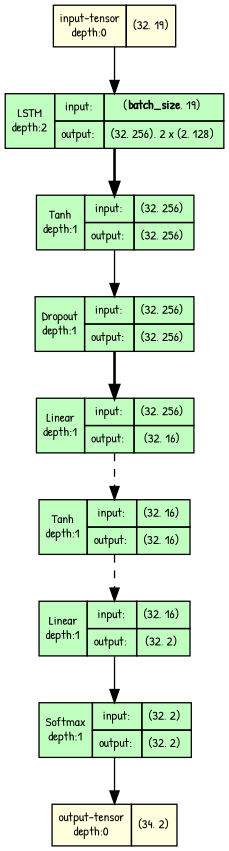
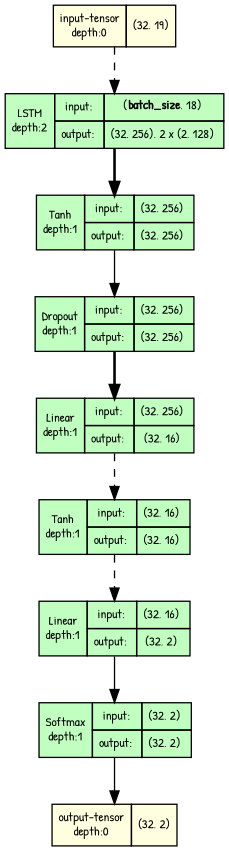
(115, 64) -> (115, 64)
(193, 105) -> (193, 105)
(154, 824) -> (154, 824)
